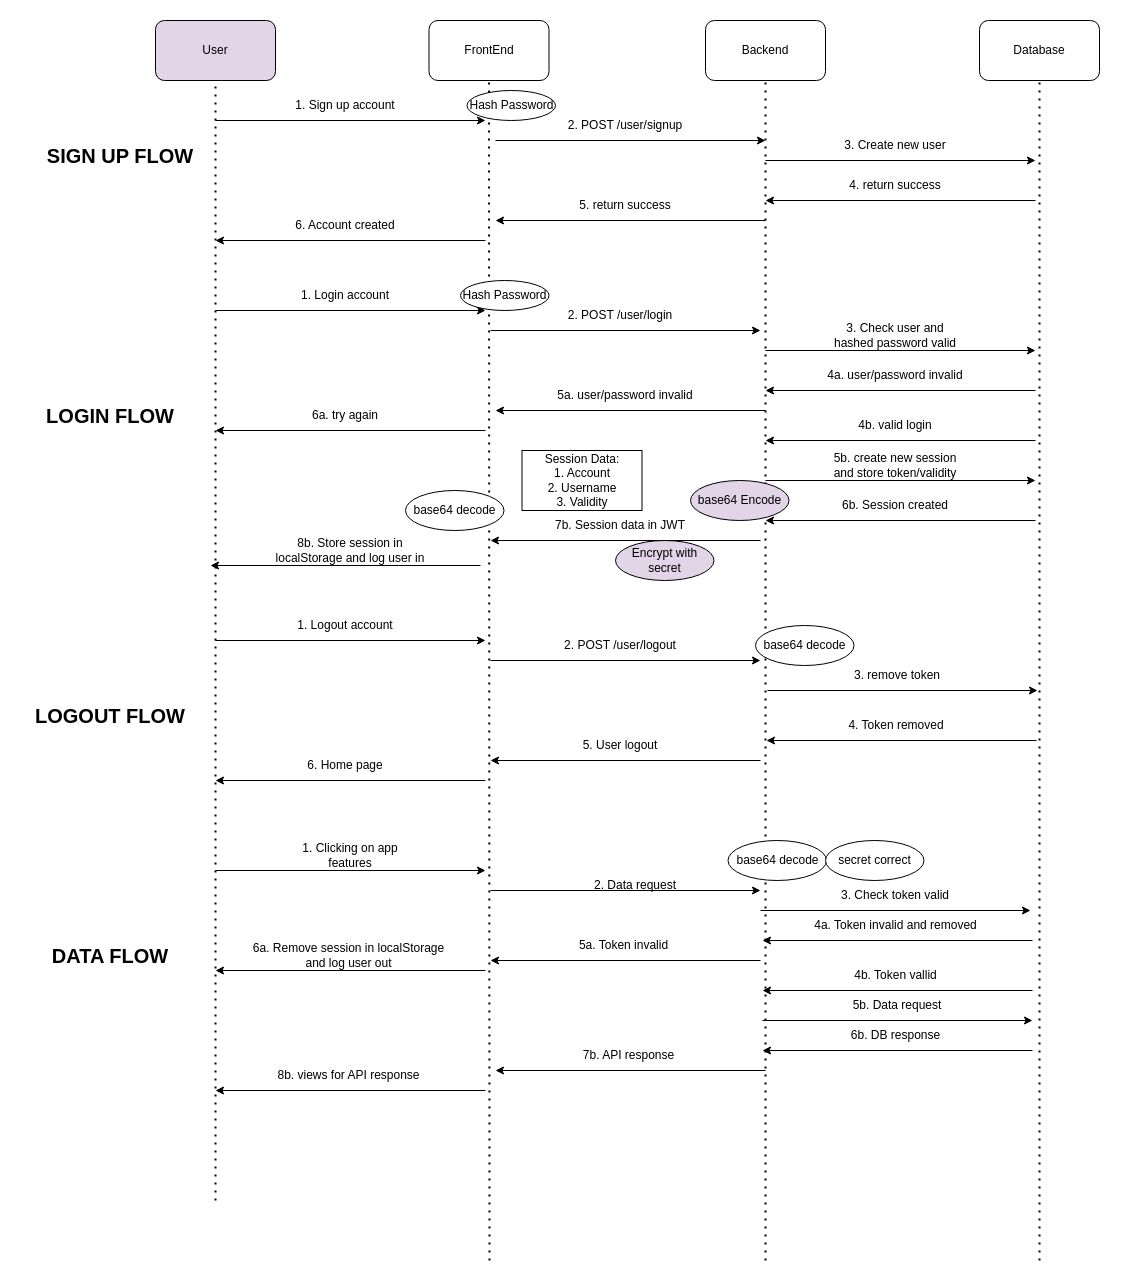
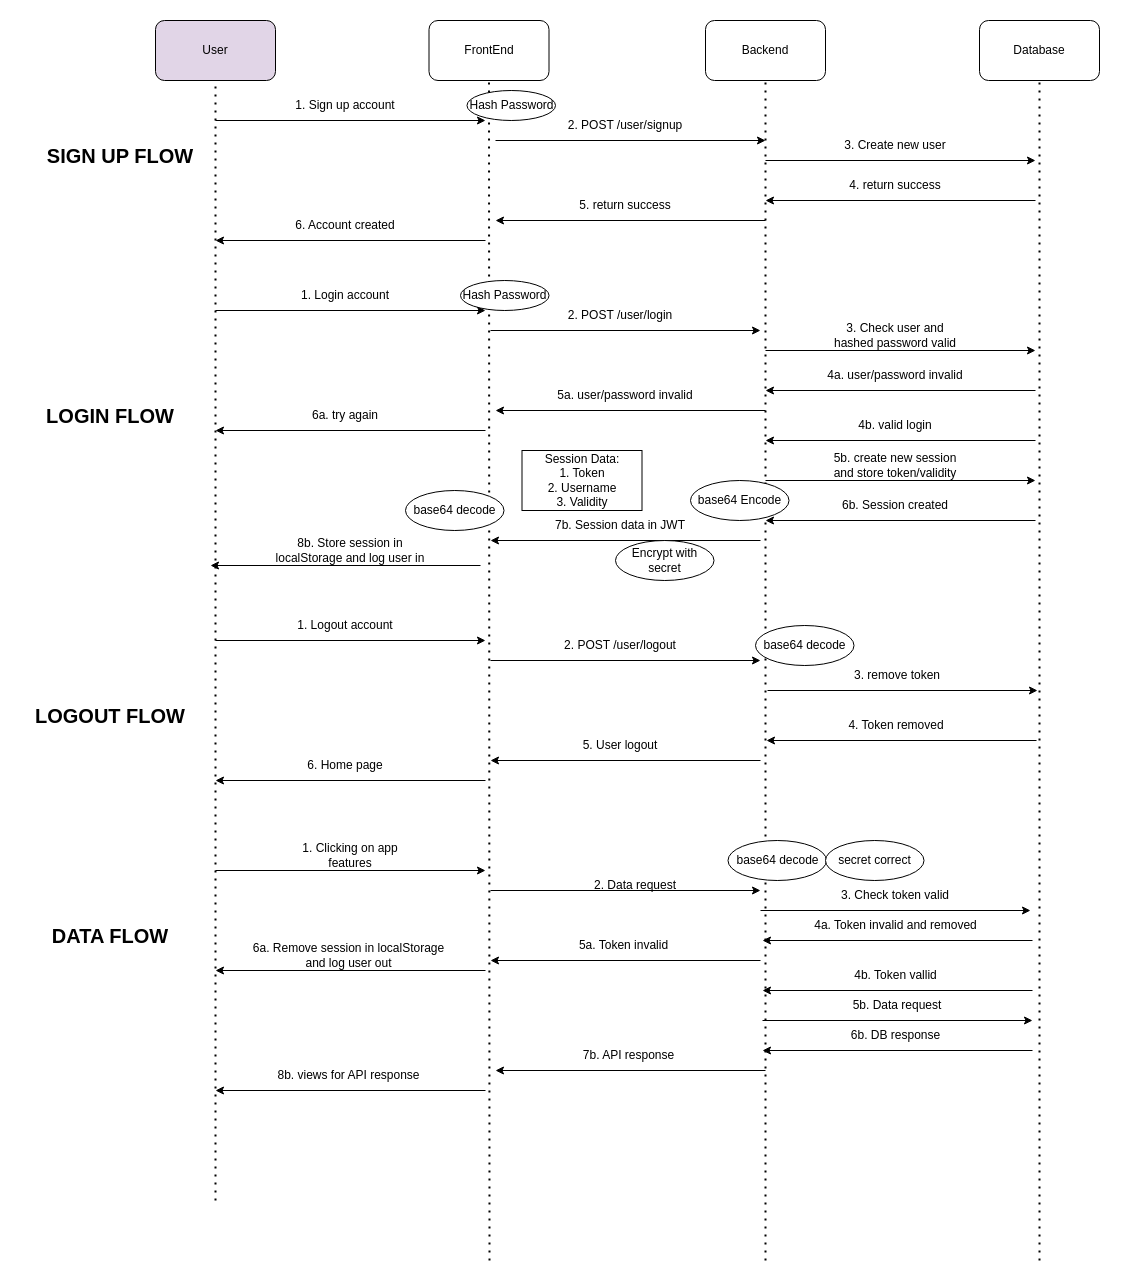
(583, 481) -> (583, 481)
(740, 501) -> (740, 501)
(665, 561) -> (665, 561)
(111, 956) -> (111, 936)
